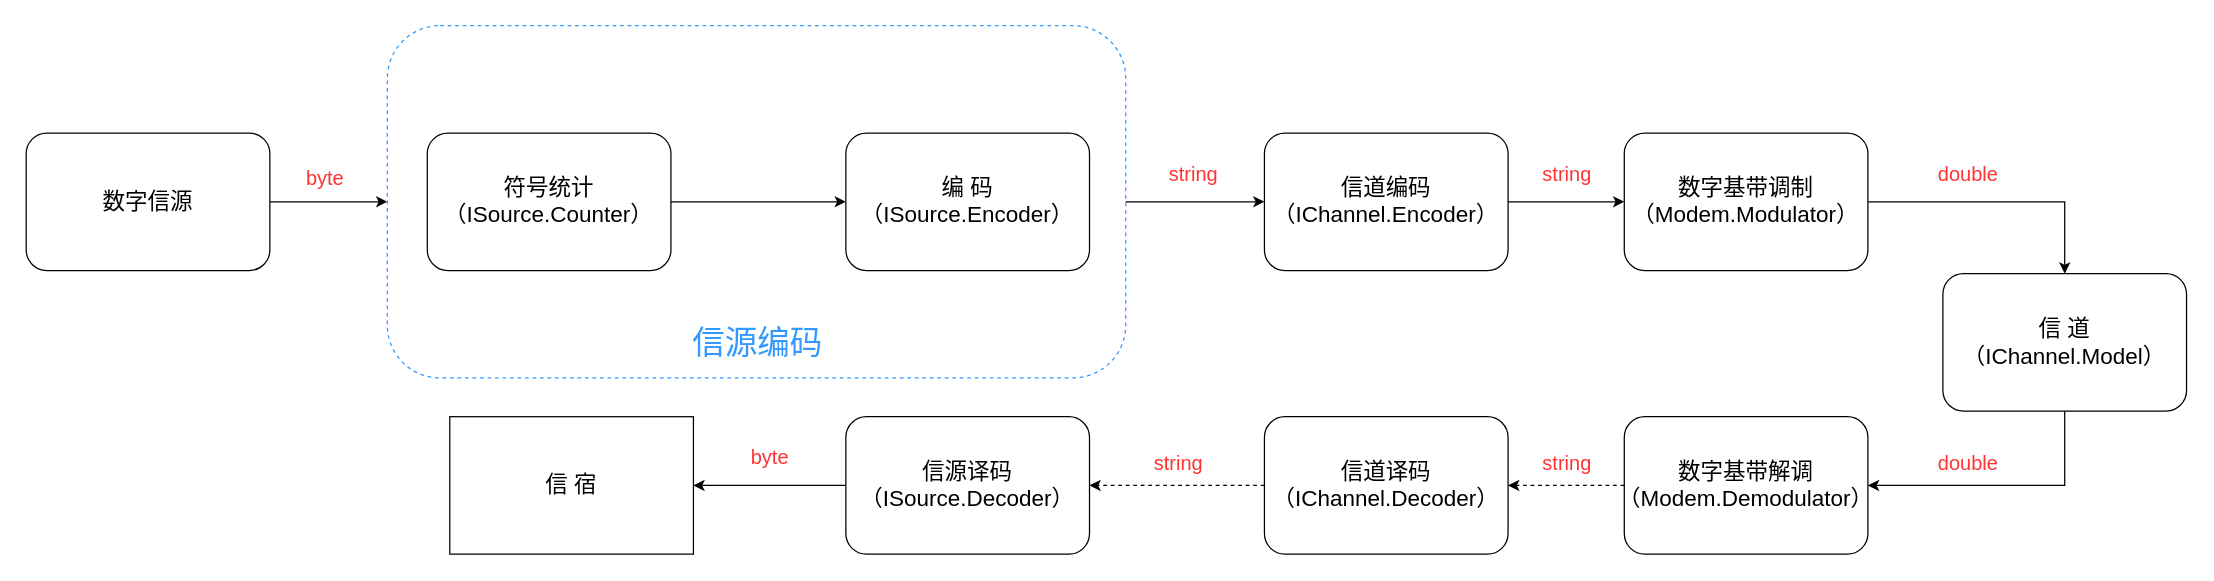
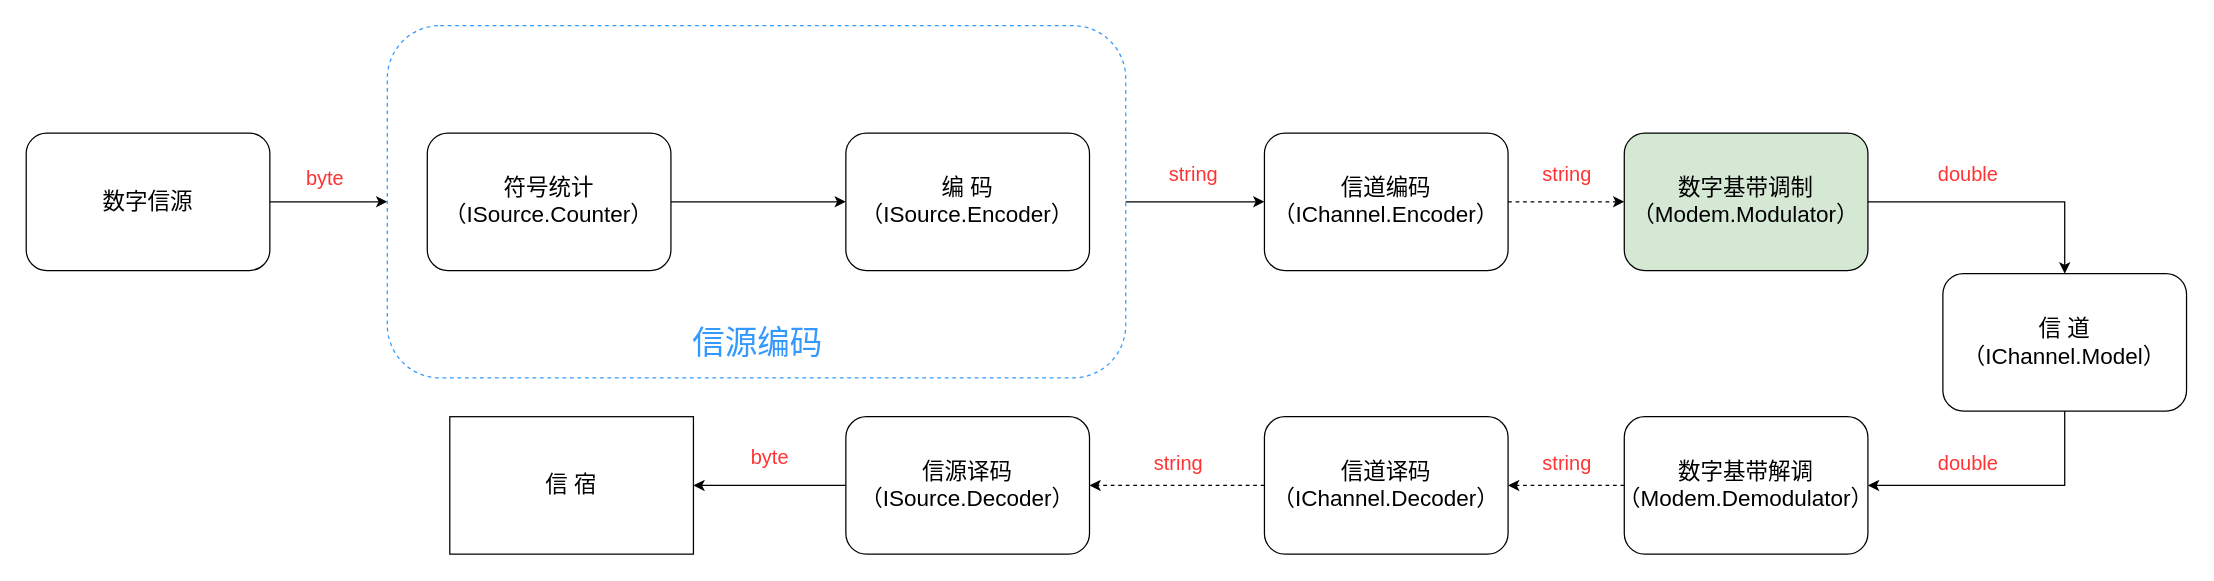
(1562, 202) -> (1562, 202)
(1746, 202) -> (1746, 202)
